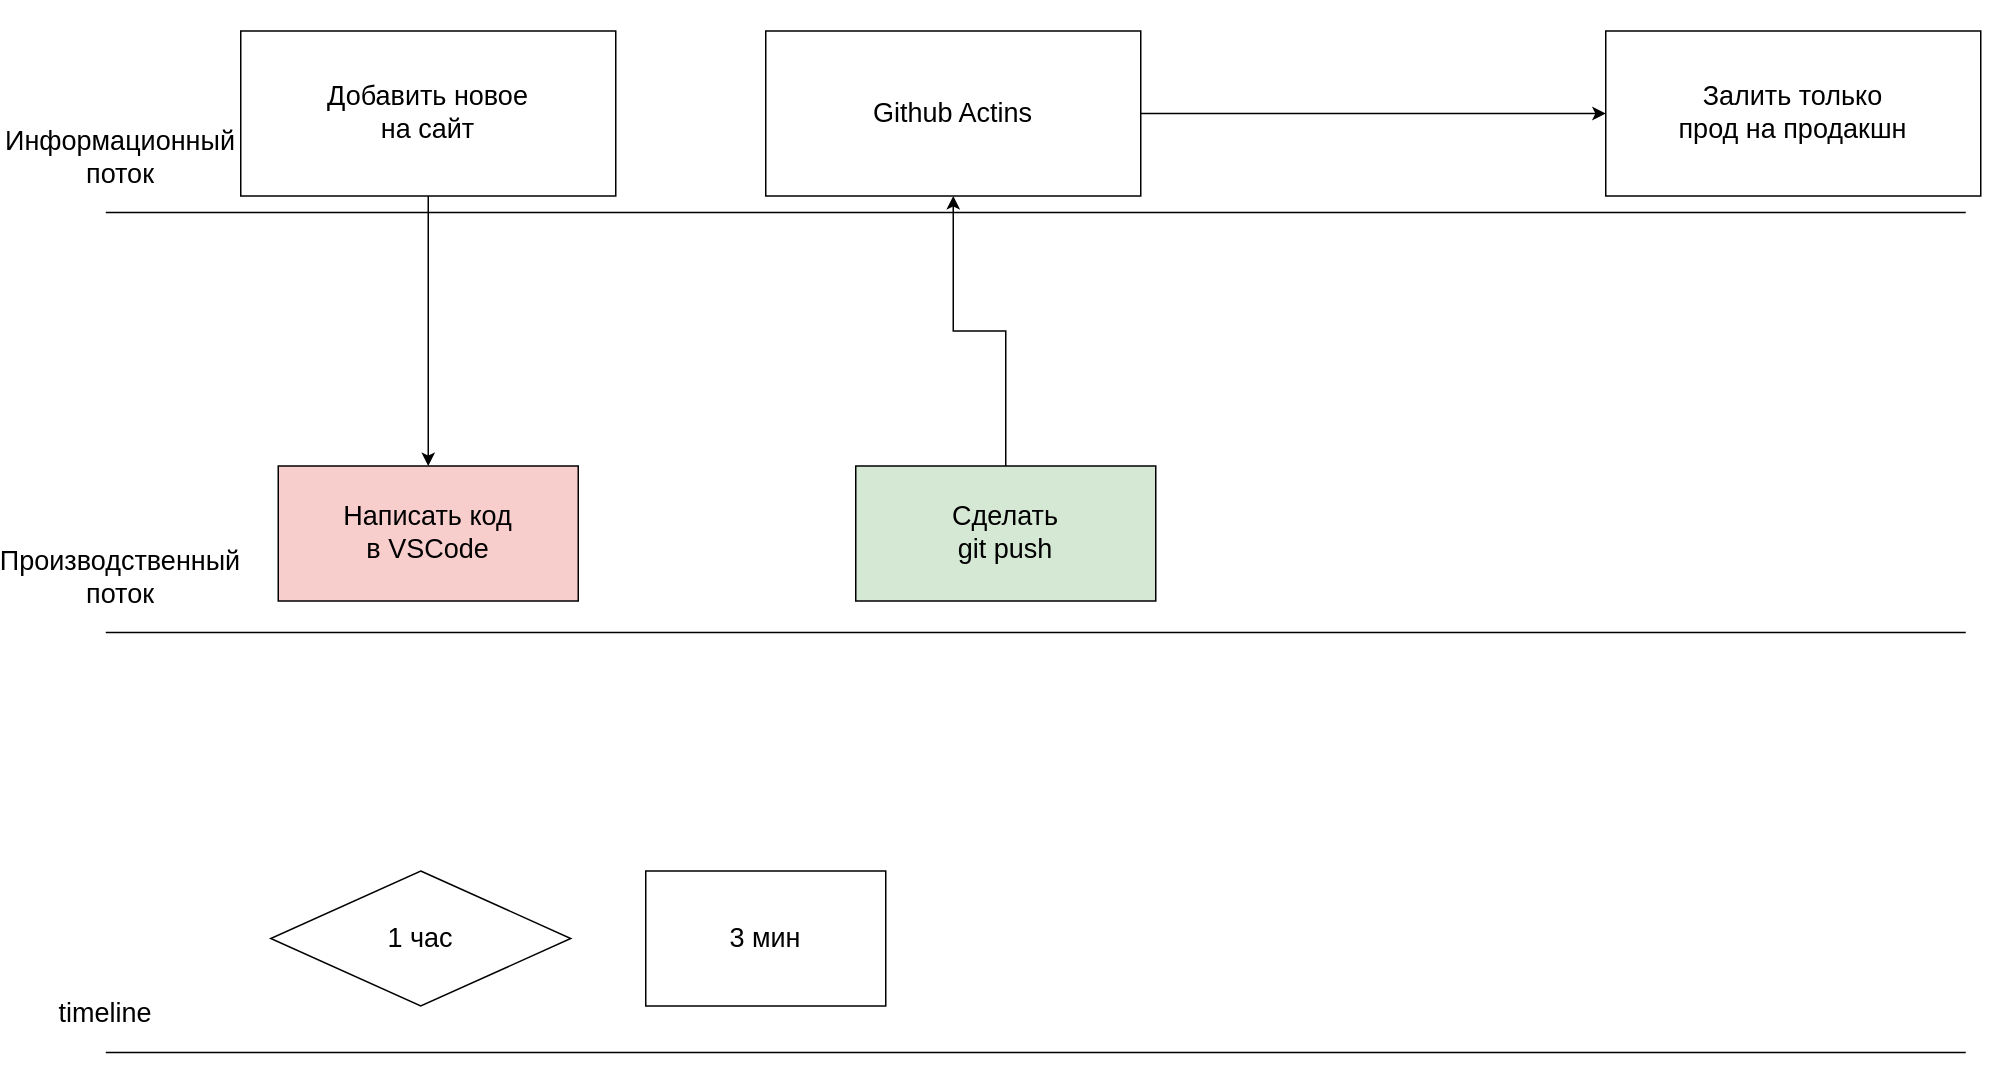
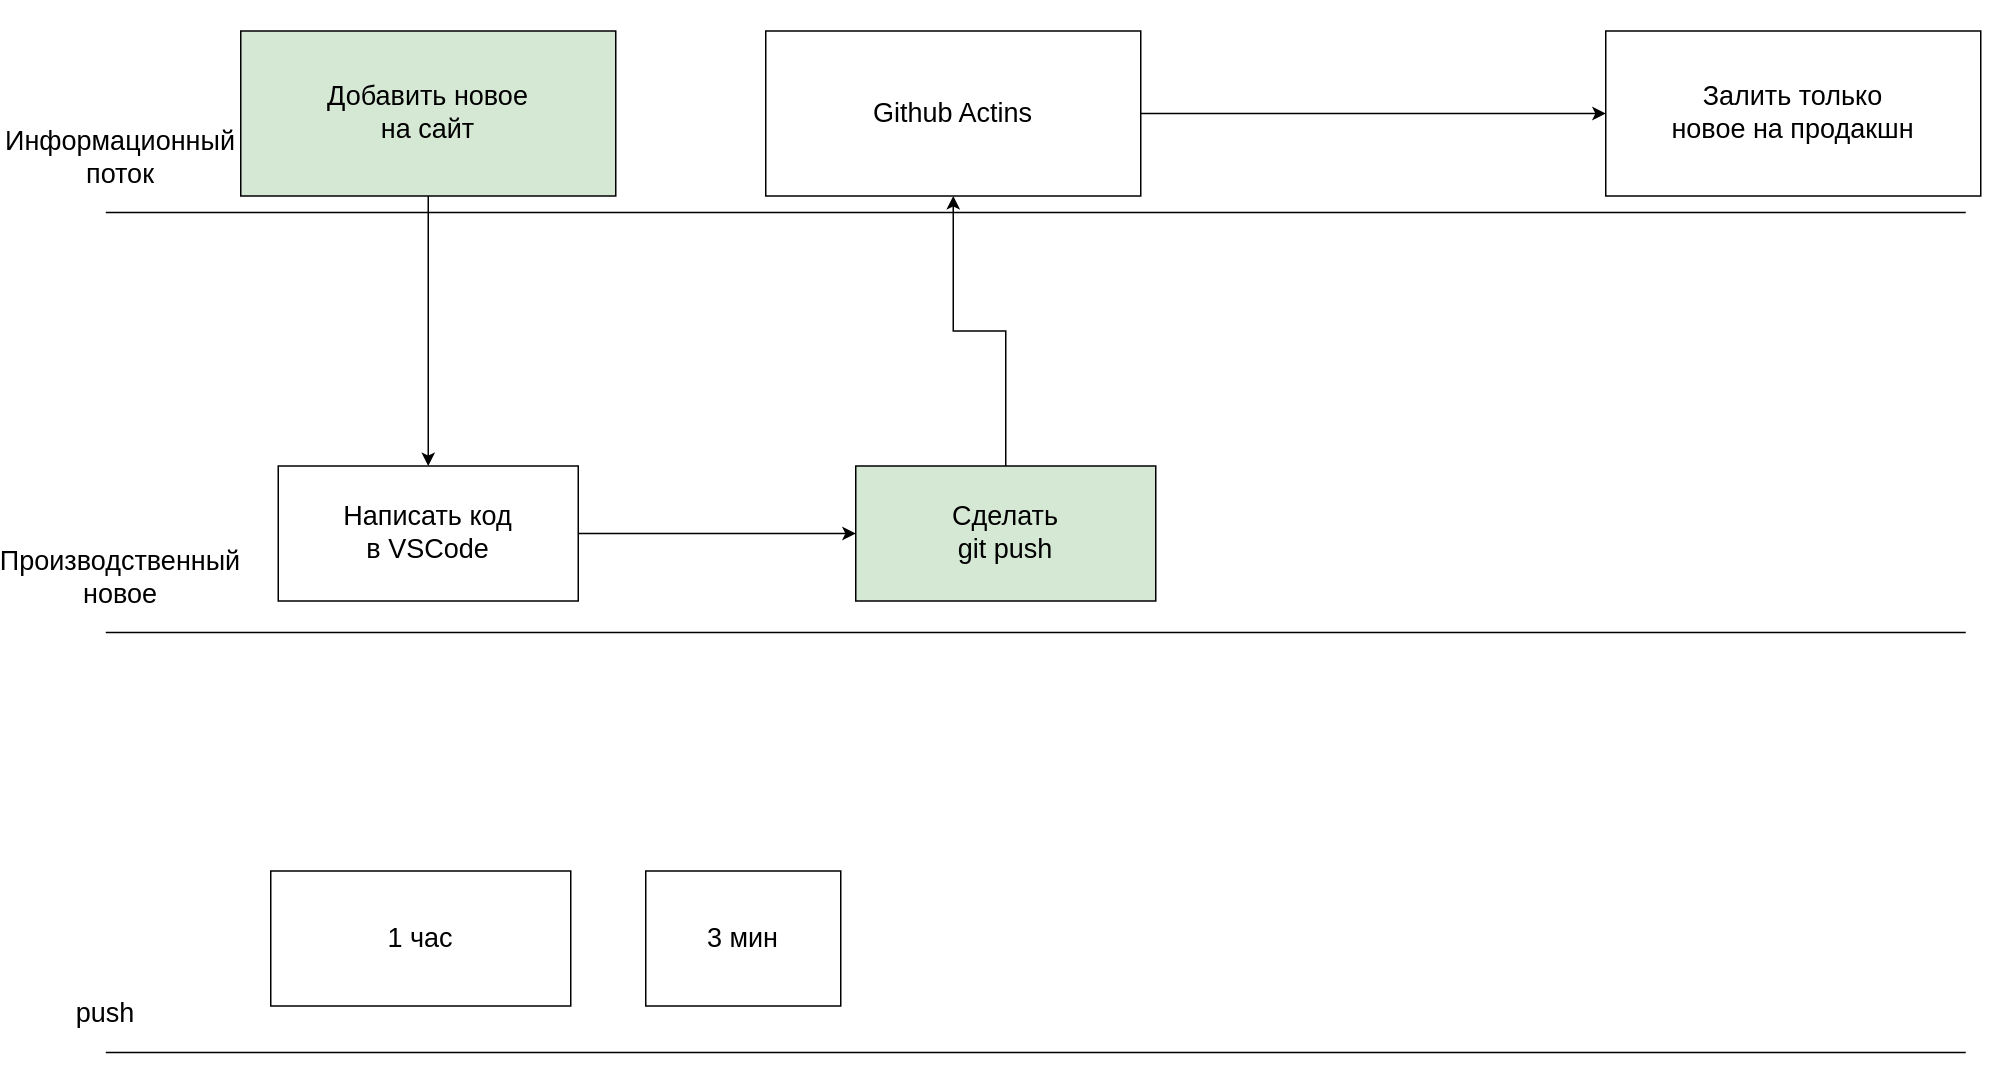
(428, 113) -> (428, 113)
(1793, 113) -> (1793, 113)
(428, 533) -> (428, 533)
none -> (712, 533)
(121, 578) -> (121, 578)
(421, 938) -> (421, 938)
(766, 938) -> (743, 938)
(106, 1013) -> (106, 1013)
